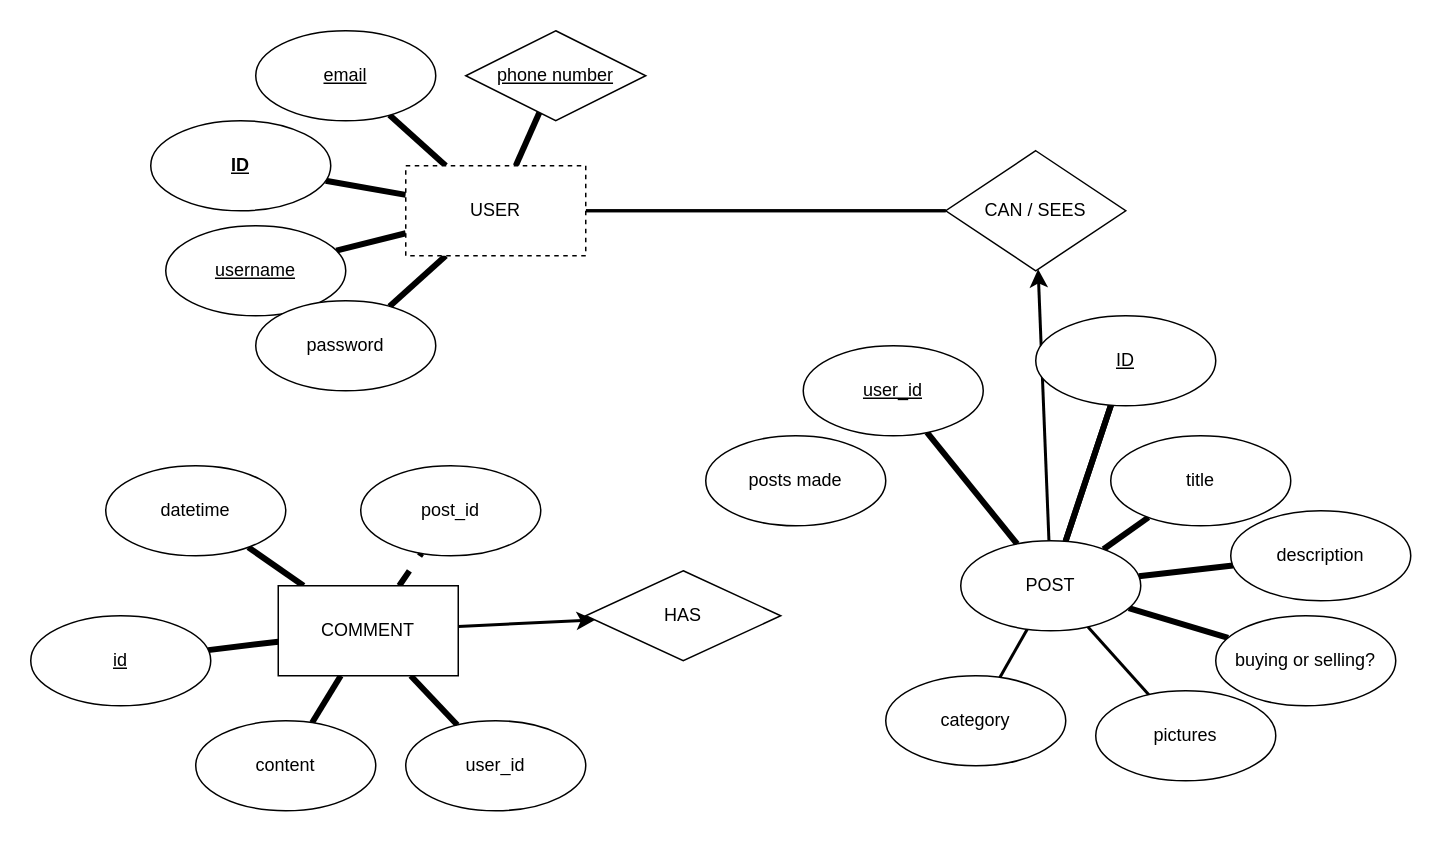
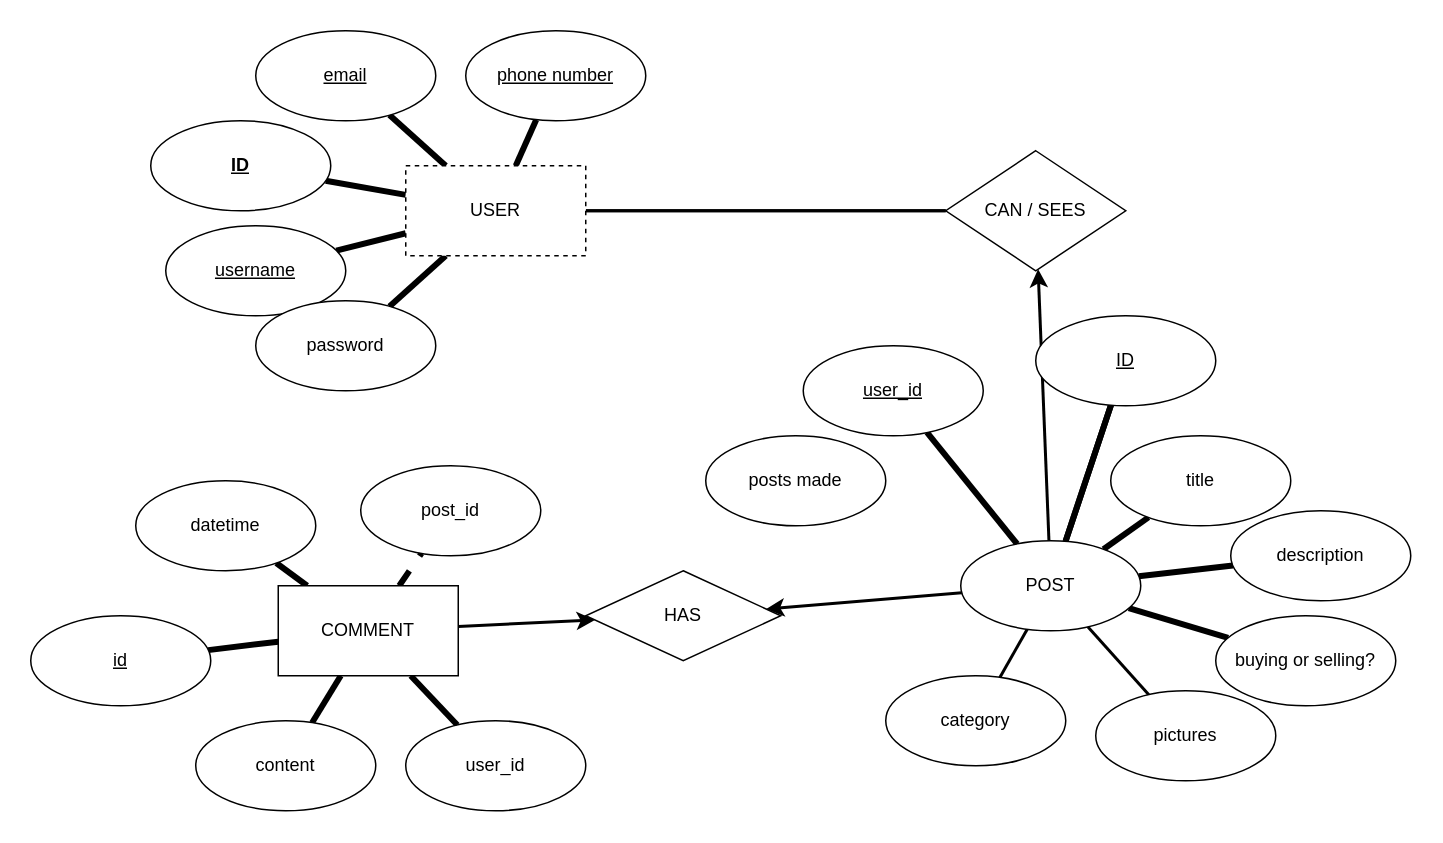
(556, 76) -> (556, 76)
(196, 511) -> (226, 526)
none -> (870, 600)
